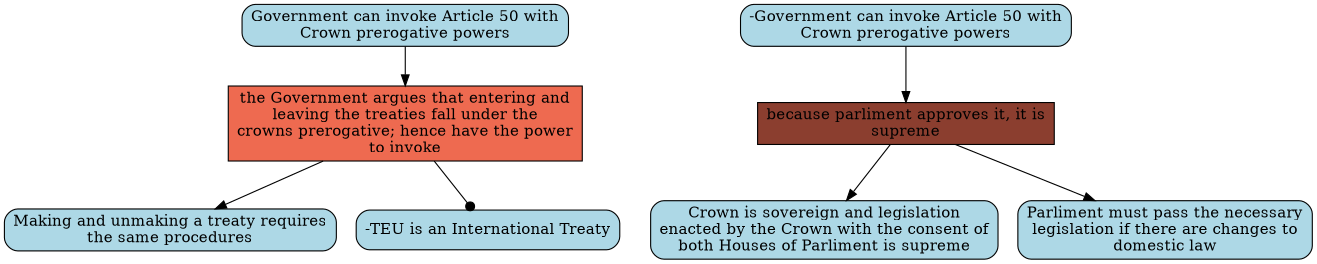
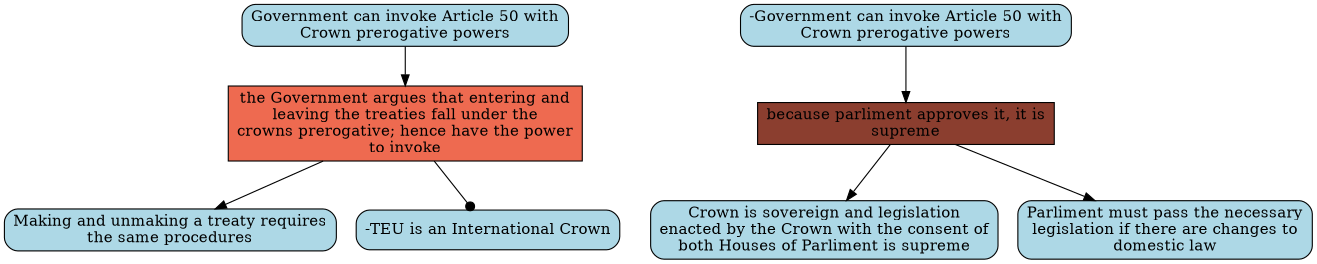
(488, 230) -> (488, 230)
